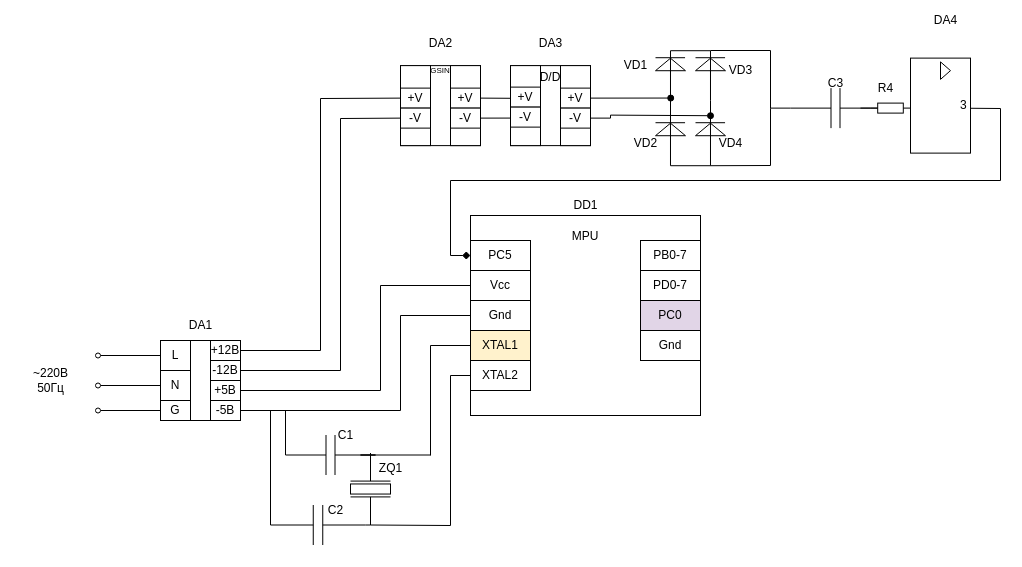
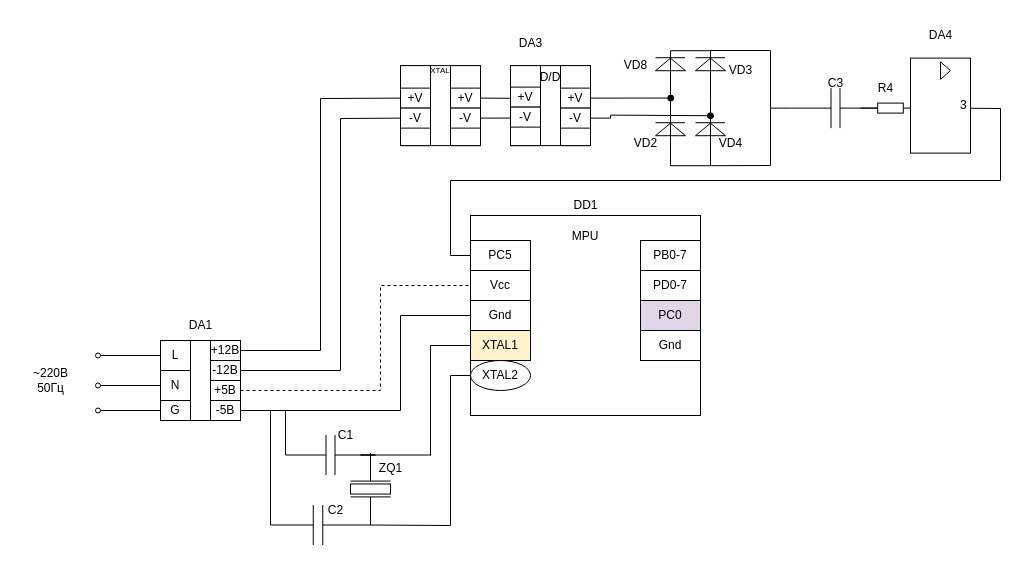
(946, 21) -> (941, 36)
(441, 43) -> none
(551, 43) -> (531, 43)
(636, 66) -> (636, 66)
(441, 106) -> (441, 106)
(462, 256) -> (466, 256)
(381, 363) -> (381, 363)
(501, 376) -> (501, 376)
